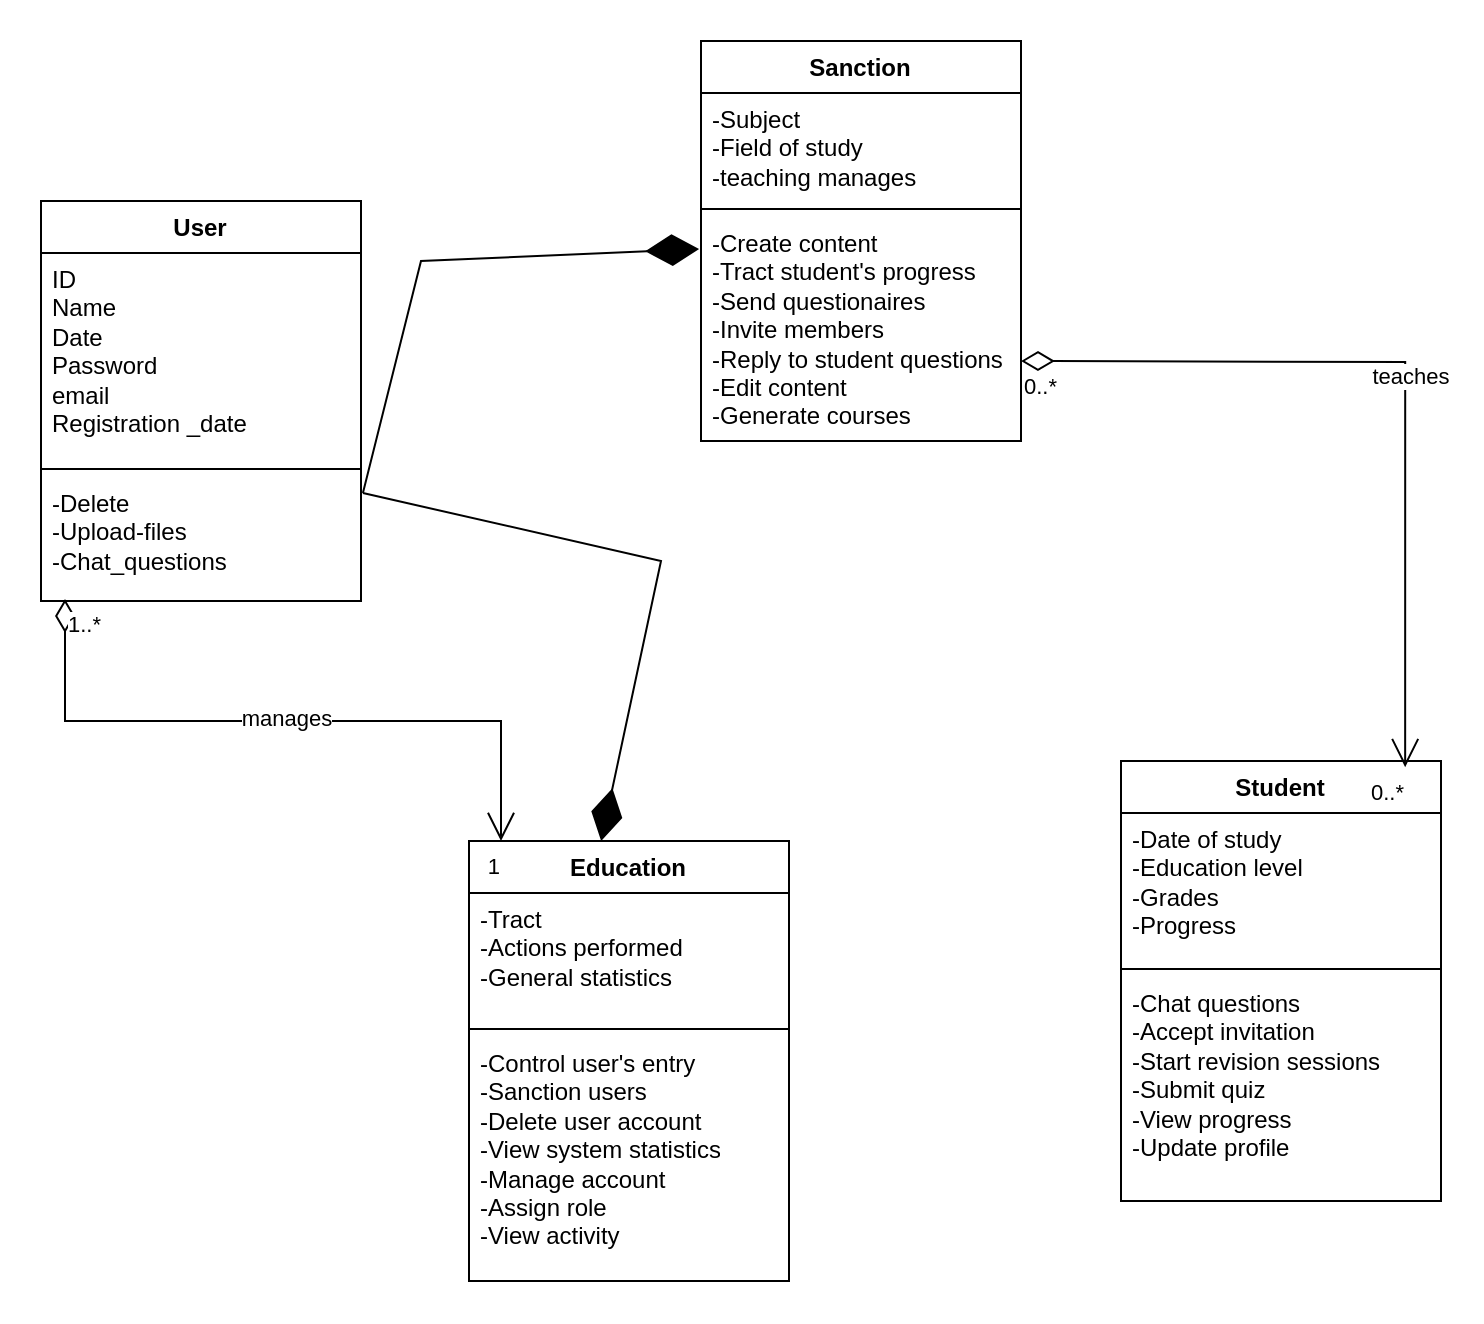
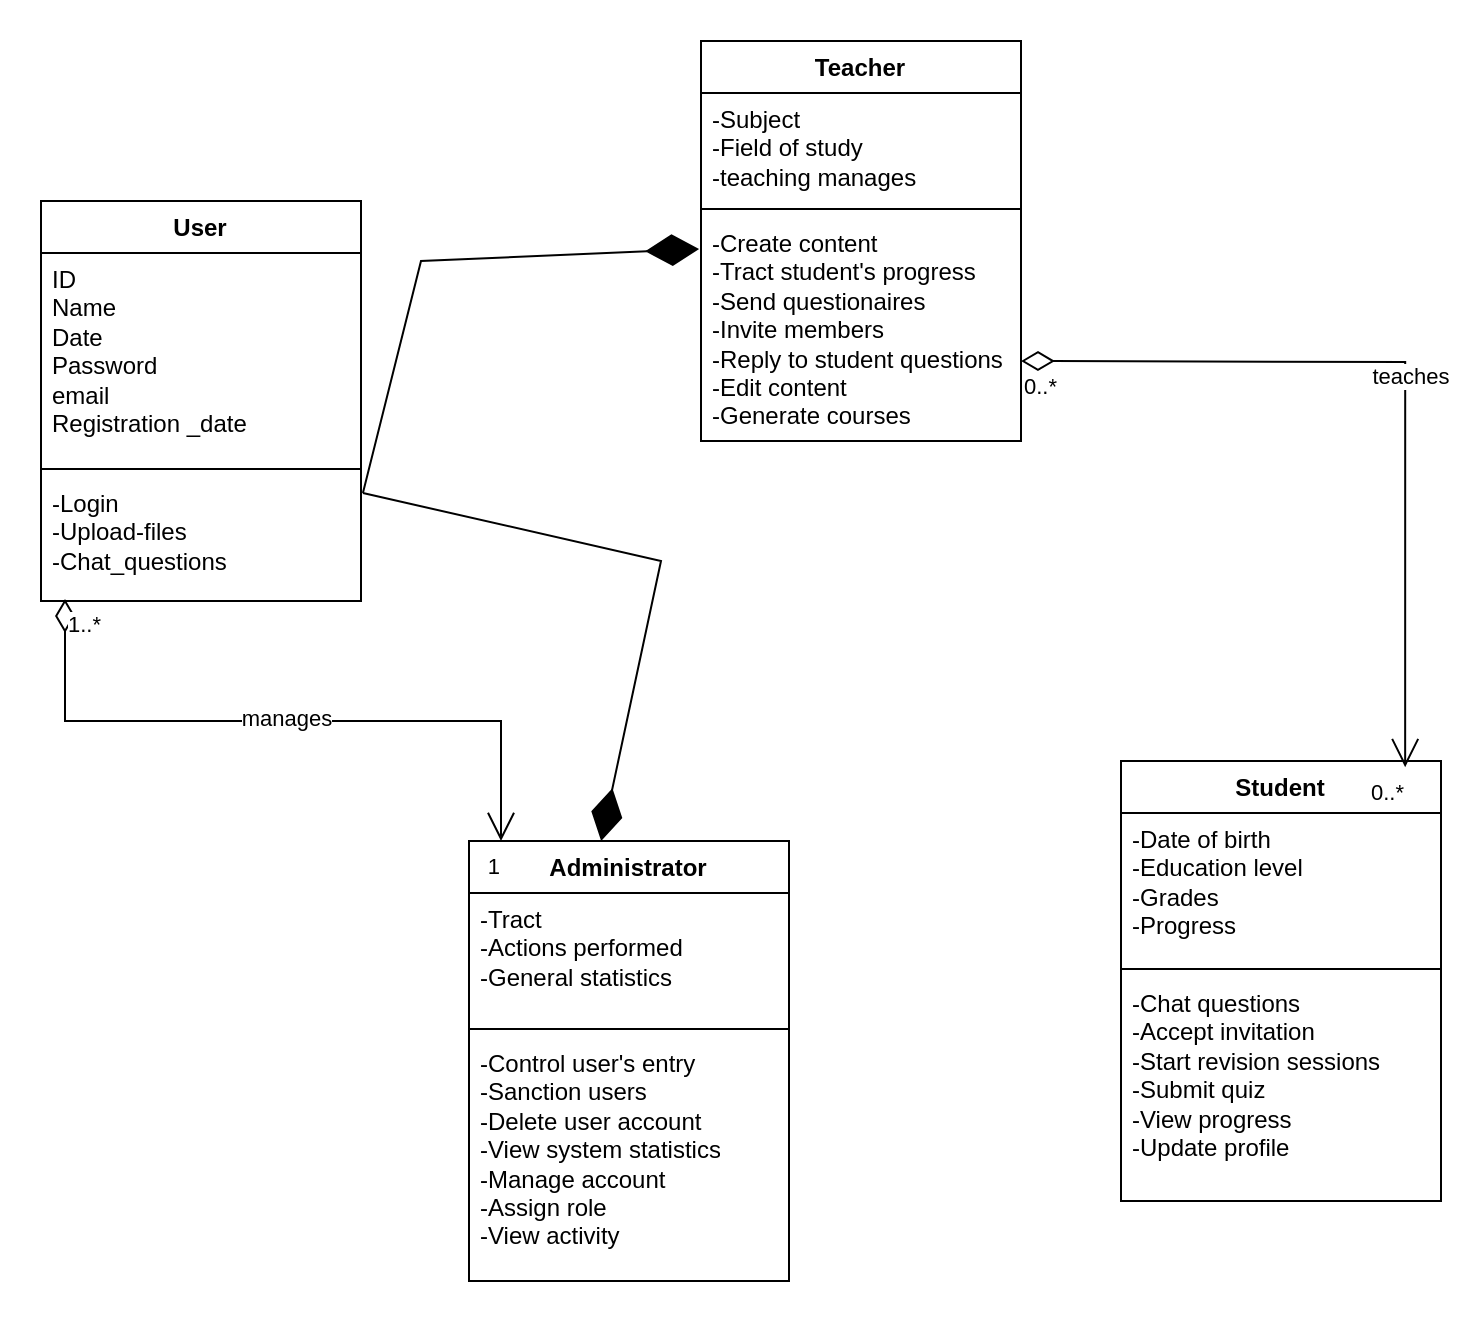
(861, 69) -> (861, 69)
(151, 534) -> (151, 534)
(629, 869) -> (629, 869)
(1228, 885) -> (1228, 885)
